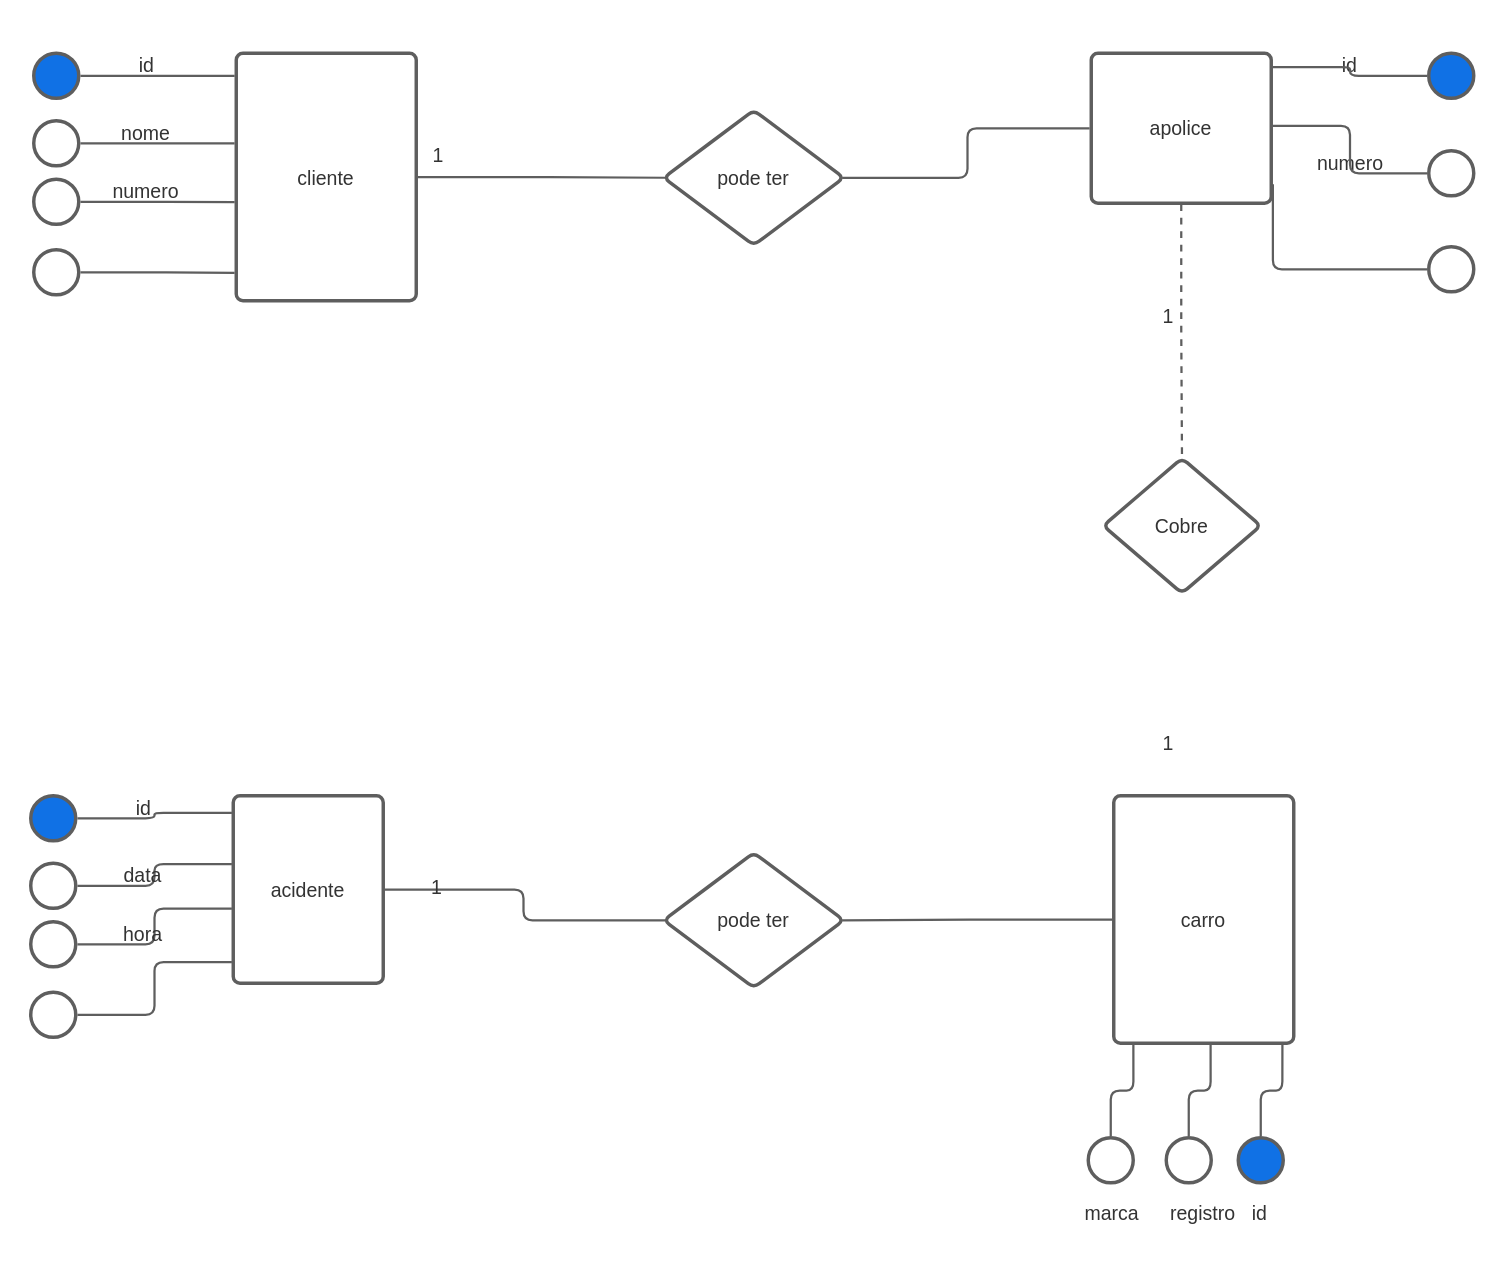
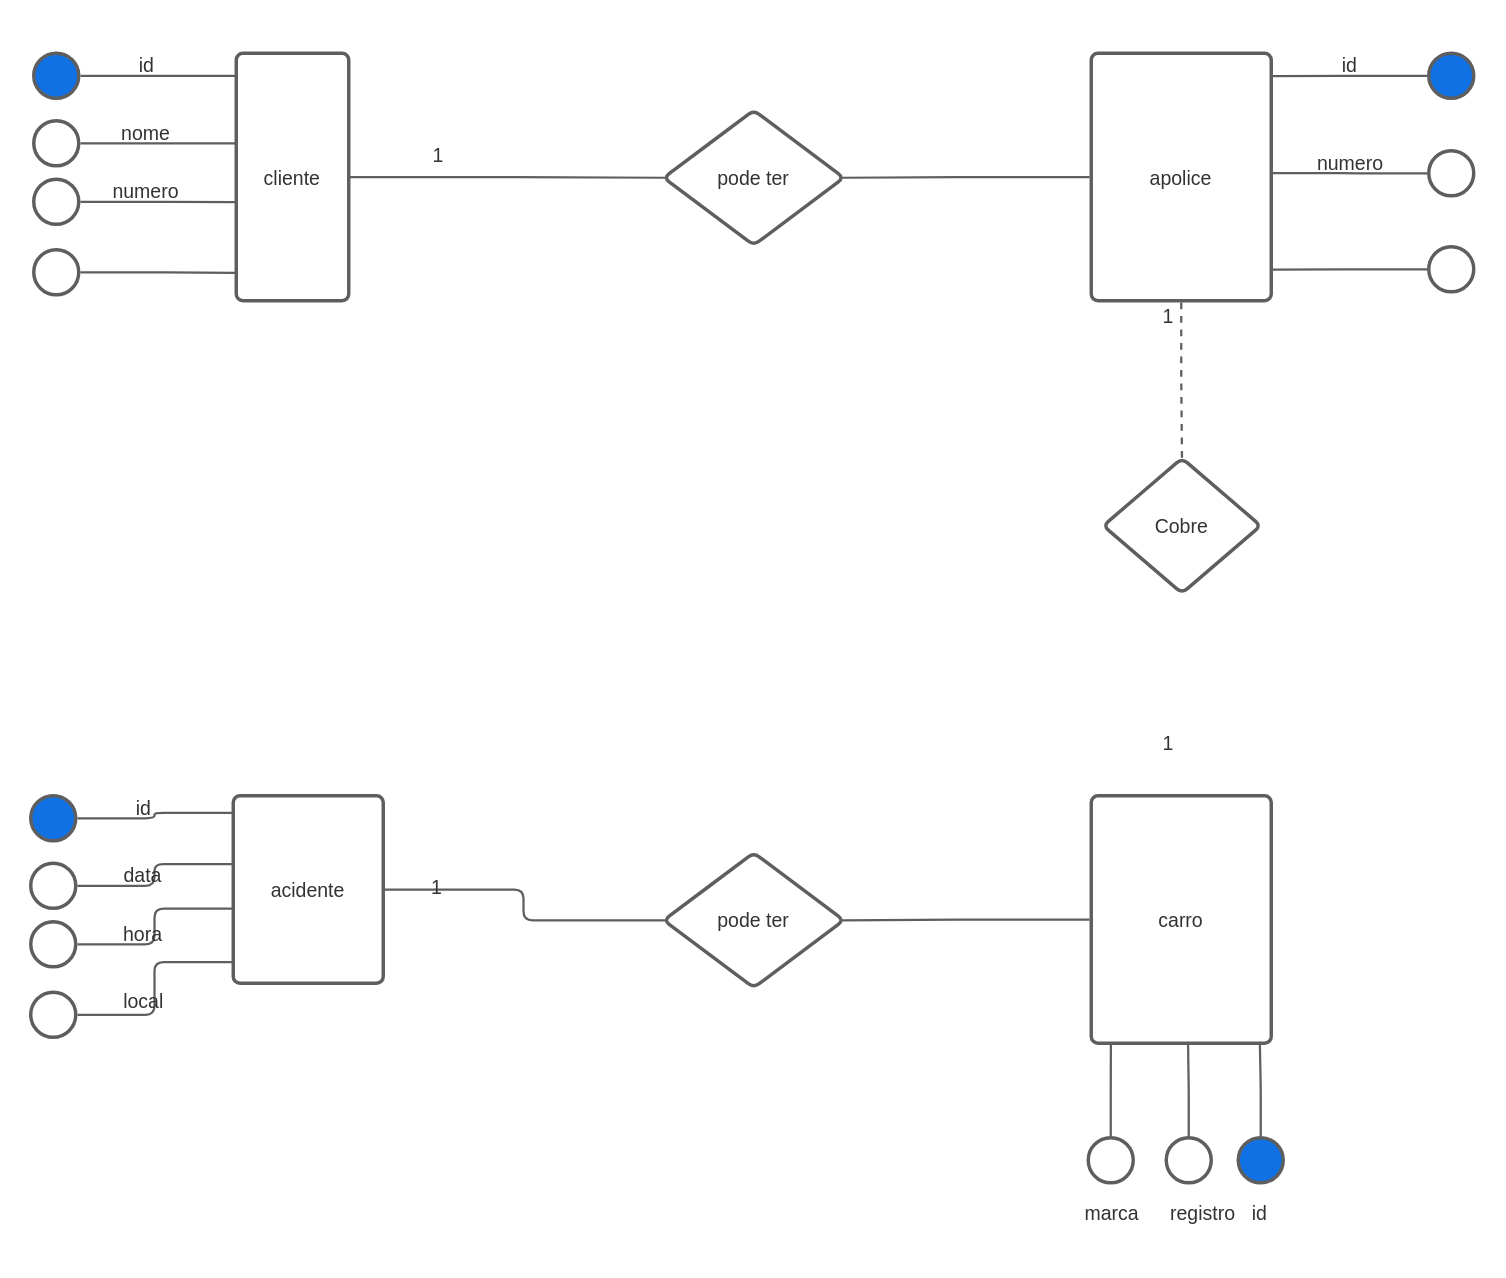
(1181, 128) -> (1181, 177)
(326, 177) -> (293, 177)
(1204, 920) -> (1181, 920)
none -> (144, 1001)
